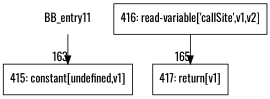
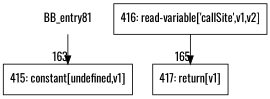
(68, 19) -> (68, 19)
